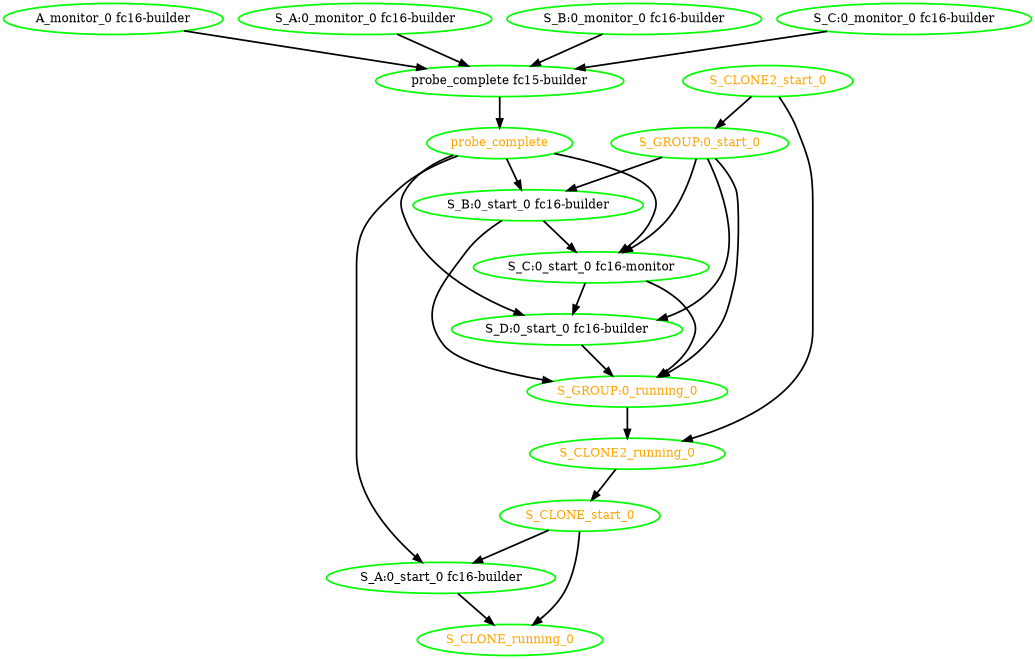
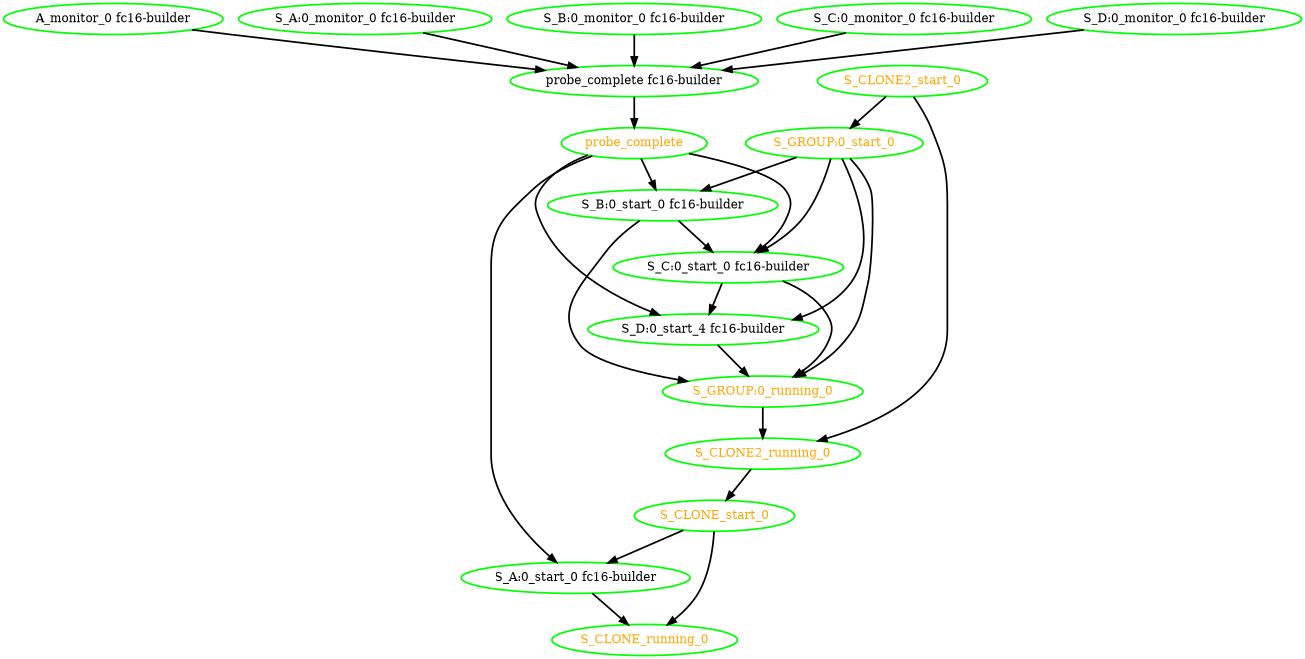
none -> (1174, 19)
(500, 81) -> (634, 81)
(591, 267) -> (728, 267)
(567, 329) -> (703, 329)
